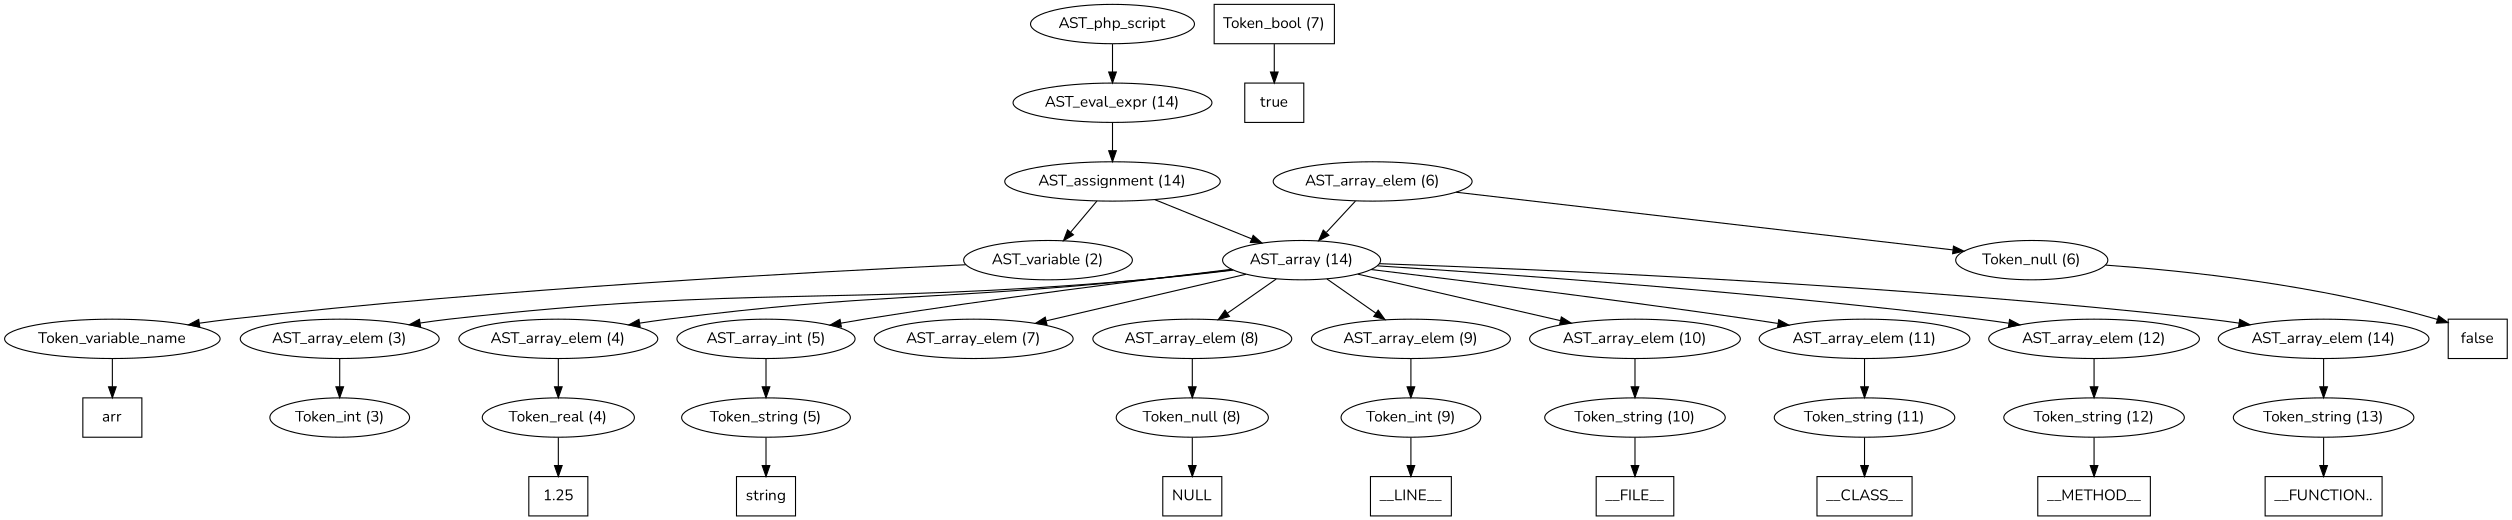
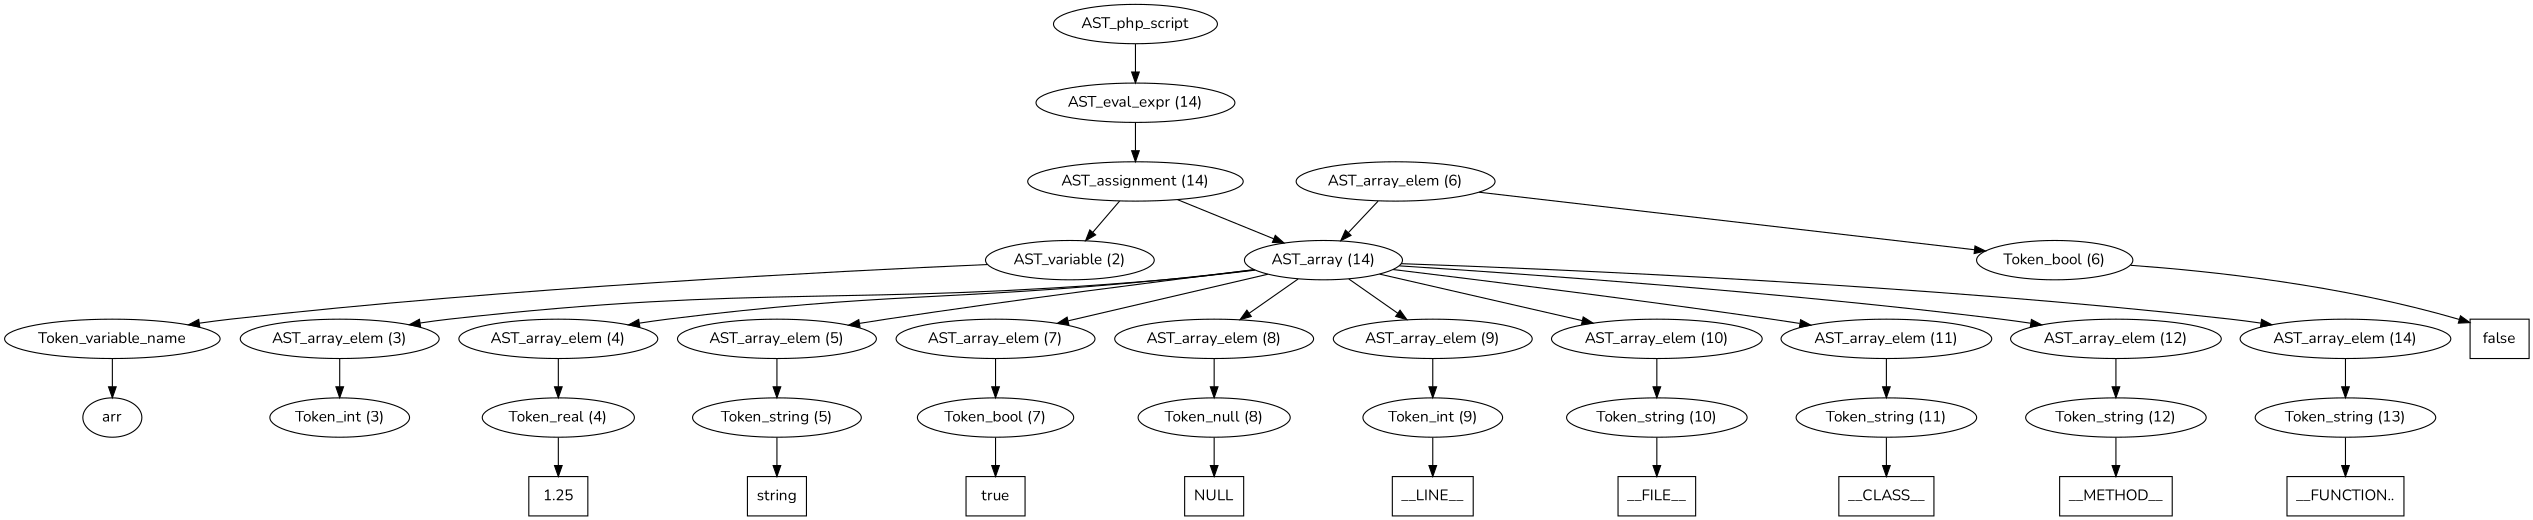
(1274, 24) -> (996, 418)
(2032, 260) -> (2055, 260)
(766, 339) -> (777, 339)
none -> (996, 373)
(112, 418) -> (112, 418)
